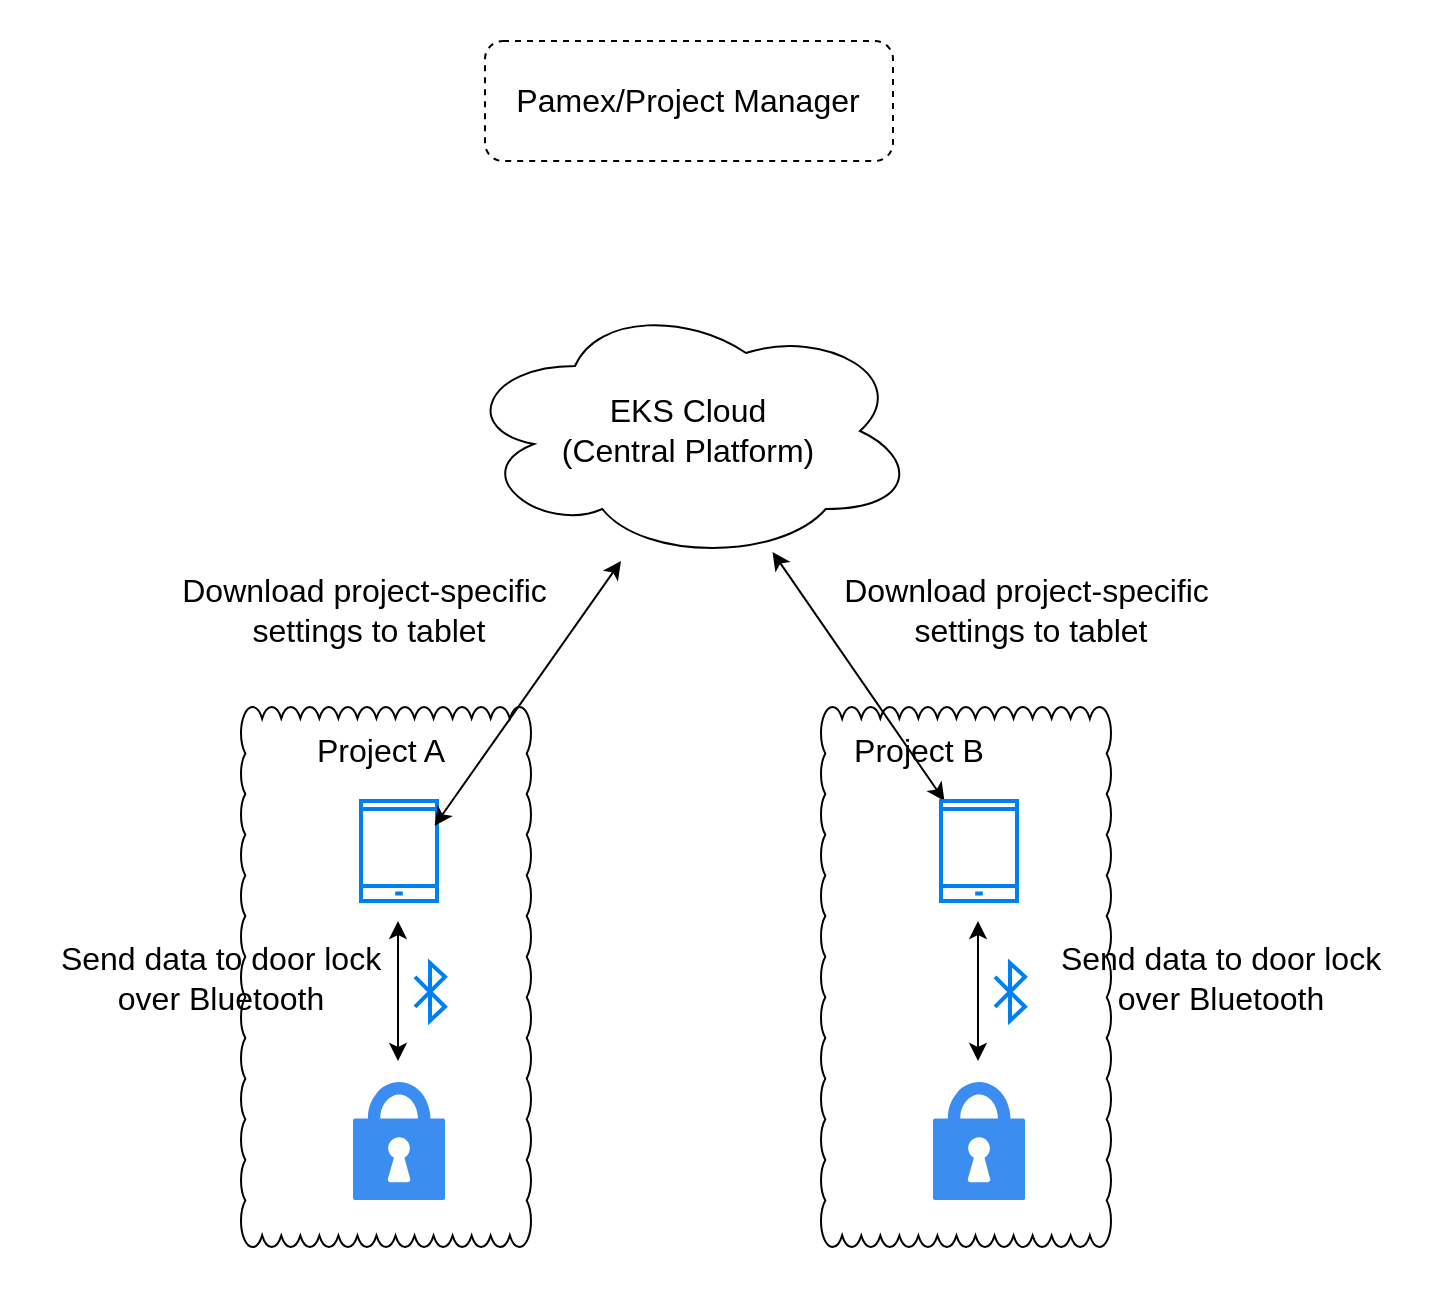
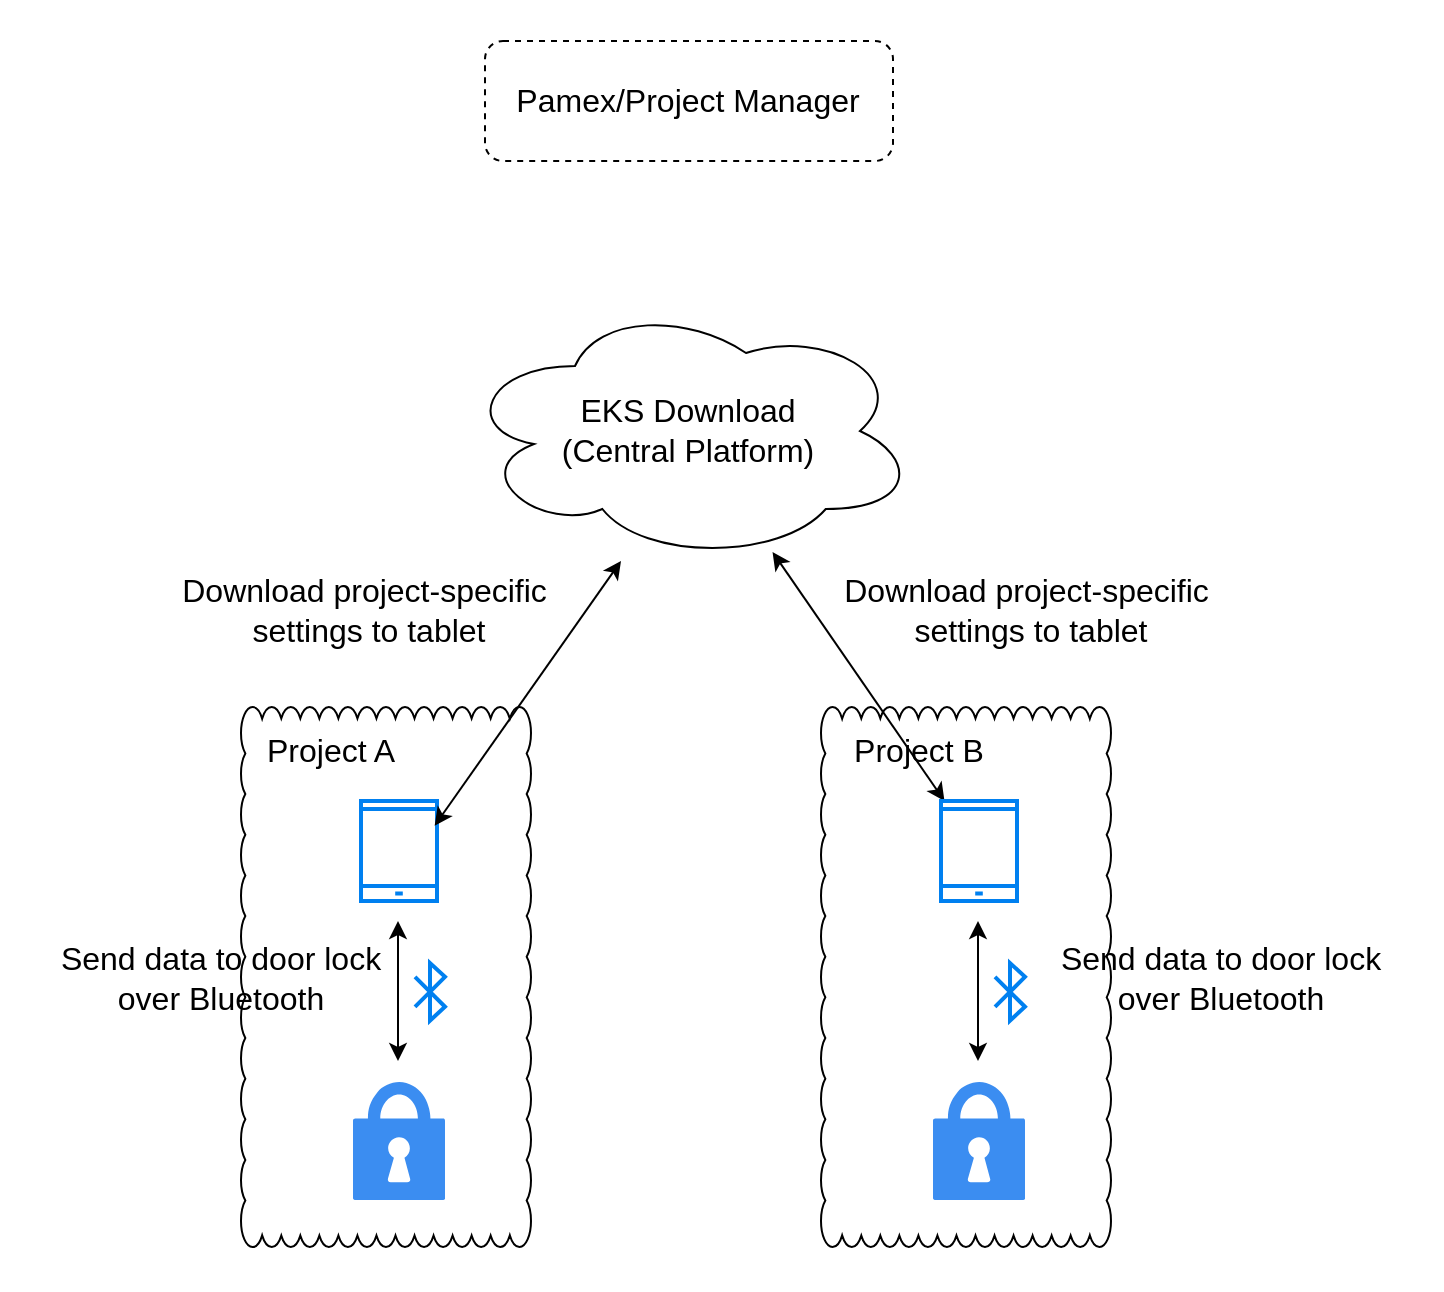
(689, 431) -> (689, 431)
(381, 751) -> (331, 751)
